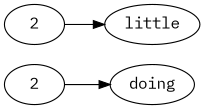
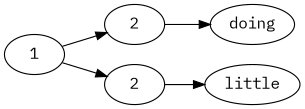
none -> (34, 55)
